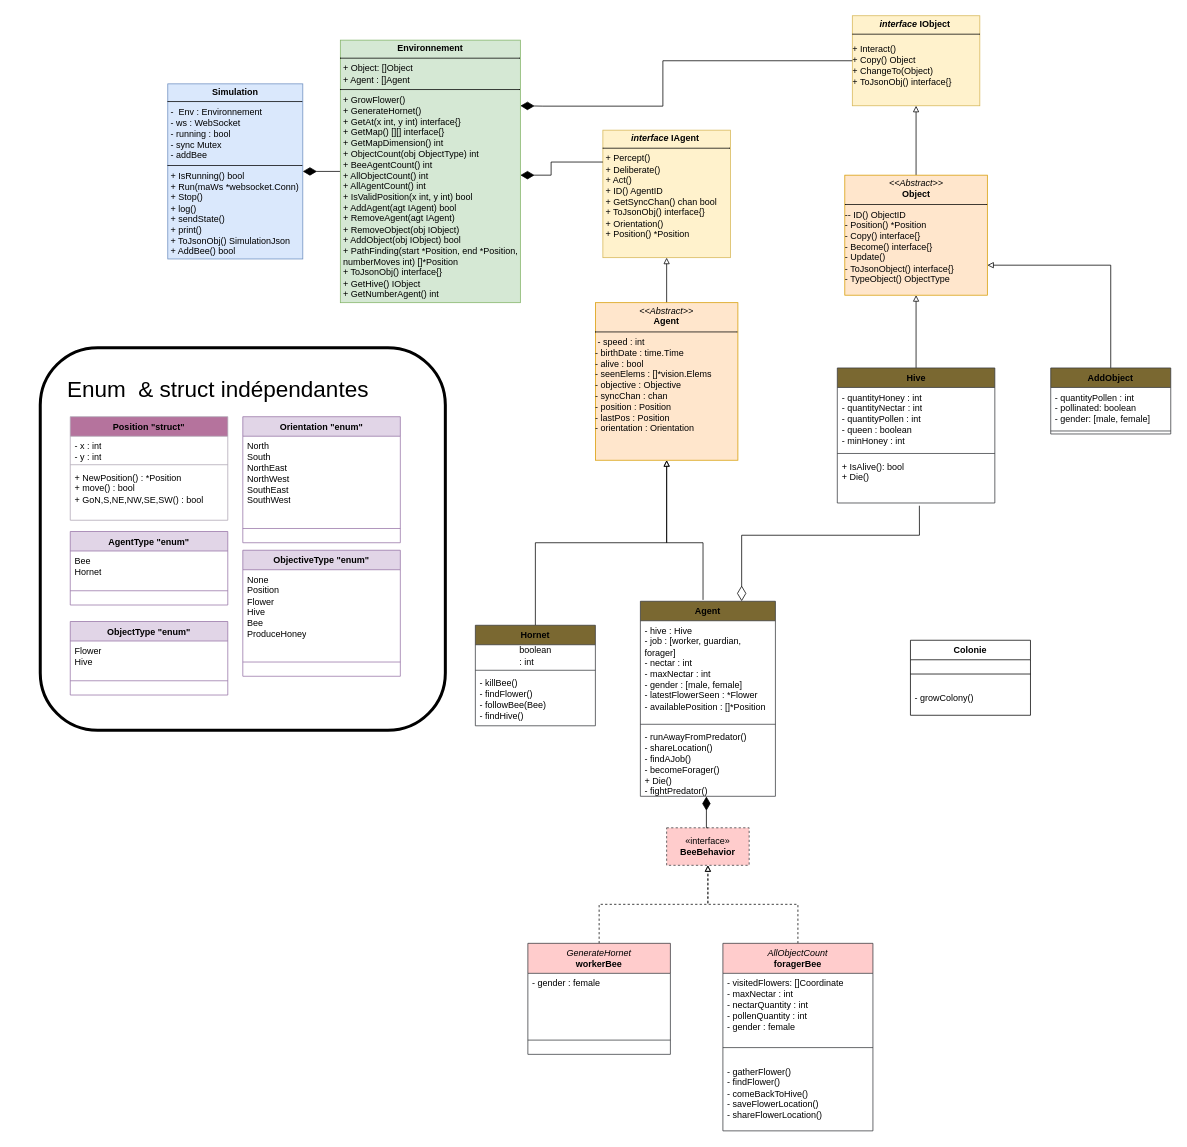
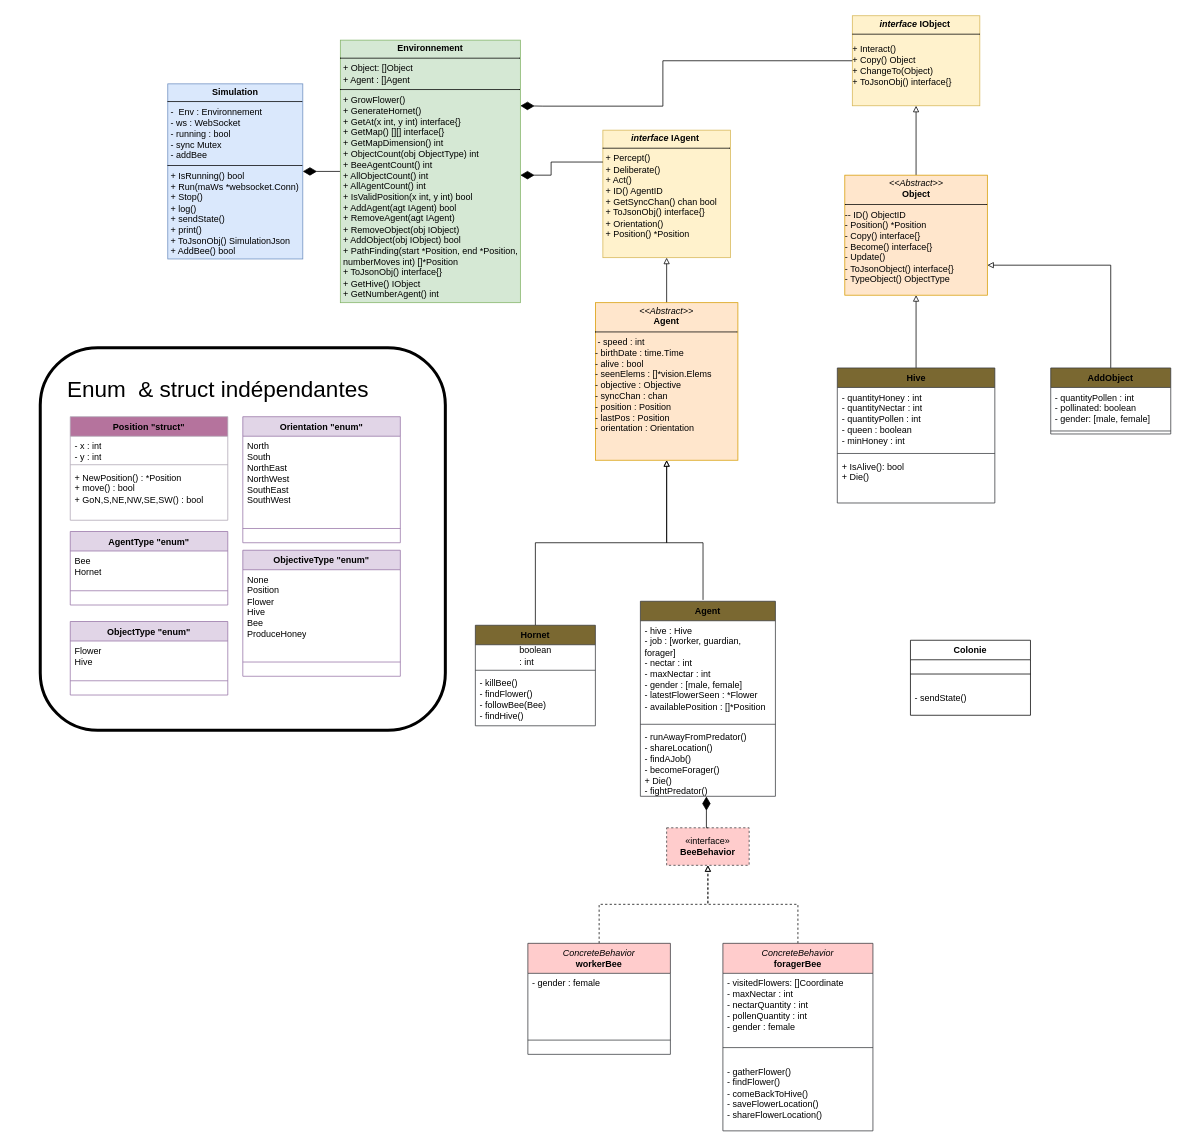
(819, 535) -> none
(948, 699) -> (946, 699)
(599, 959) -> (599, 959)
(798, 959) -> (798, 959)
